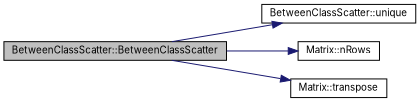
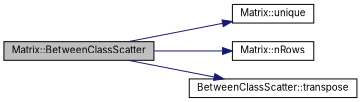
(339, 14) -> (273, 14)
(115, 51) -> (79, 51)
(339, 88) -> (273, 88)
